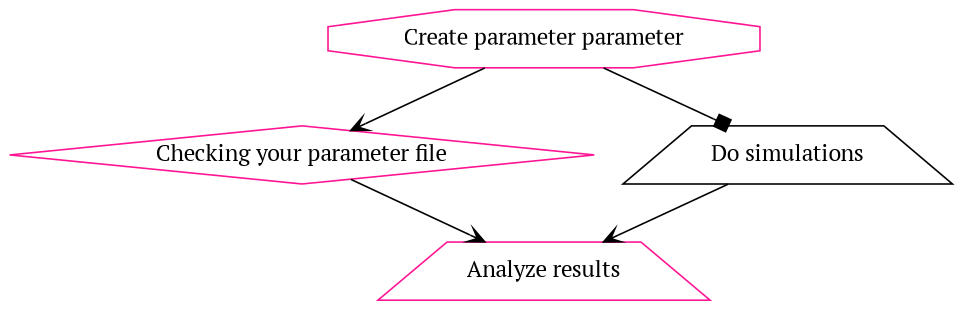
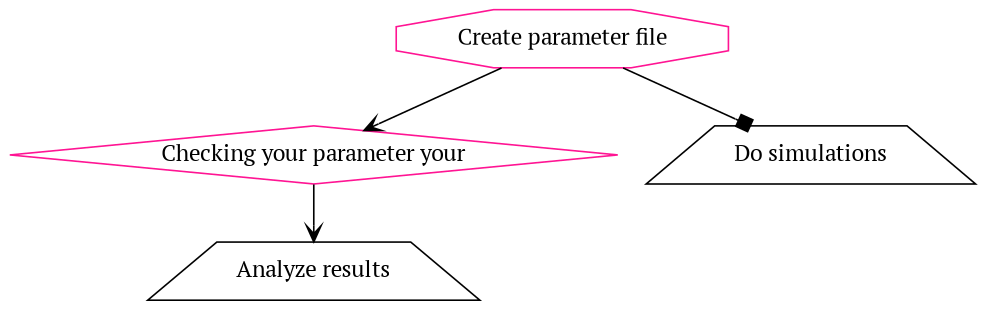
(544, 39) -> (562, 39)
(302, 155) -> (314, 155)
(673, 210) -> none
(544, 271) -> (314, 271)
